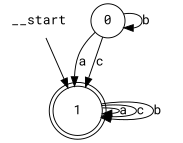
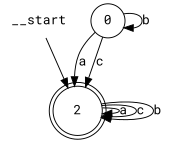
(78, 111) -> (78, 111)
